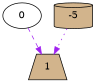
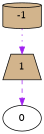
(73, 16) -> (22, 16)
(33, 38) -> (22, 89)
